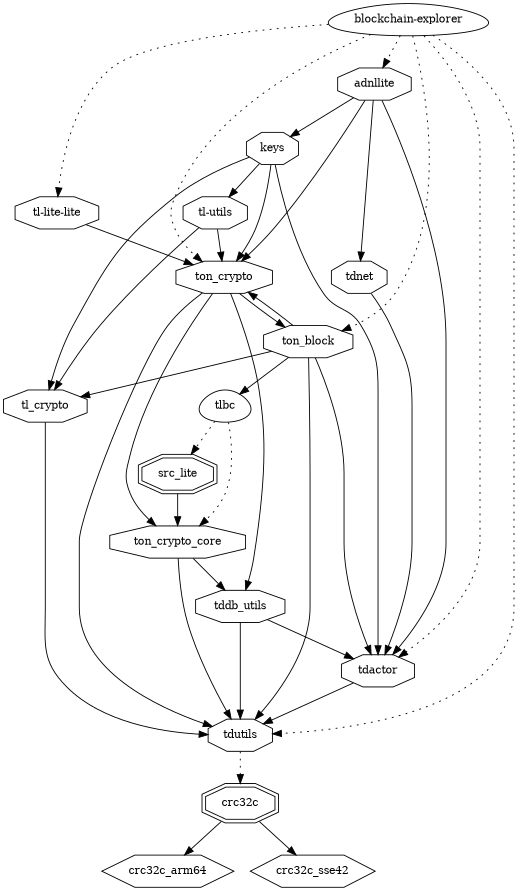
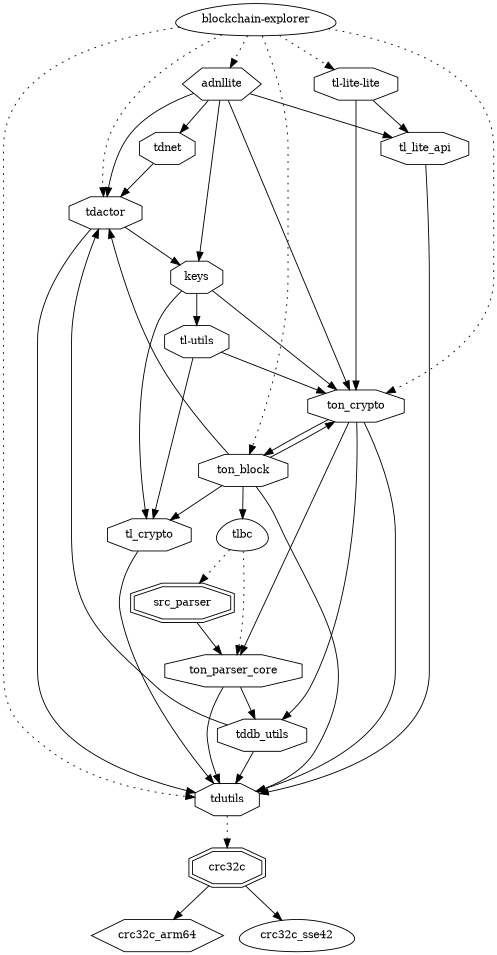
(374, 84) -> (222, 84)
none -> (425, 148)
(378, 390) -> (149, 243)
(178, 474) -> (182, 603)
(178, 542) -> (233, 671)
(313, 871) -> (297, 936)
